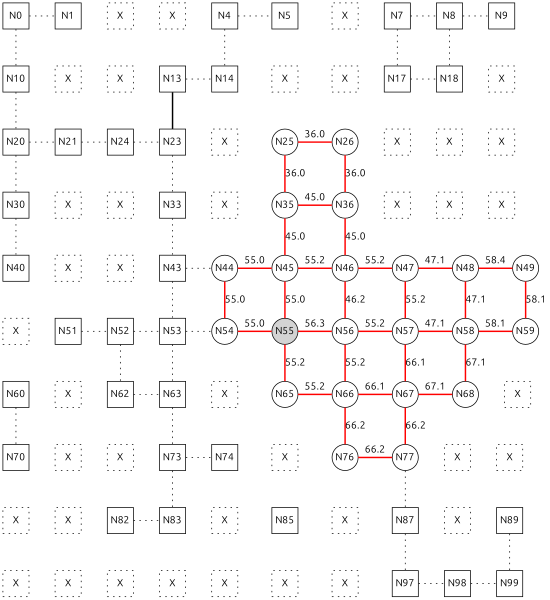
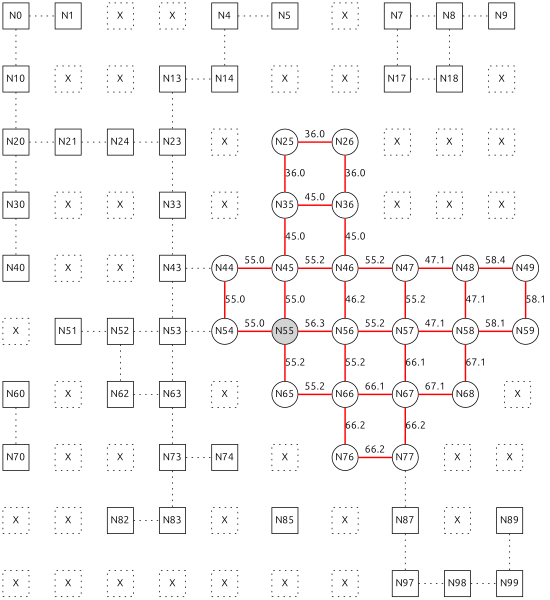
(173, 111) -> (173, 111)
